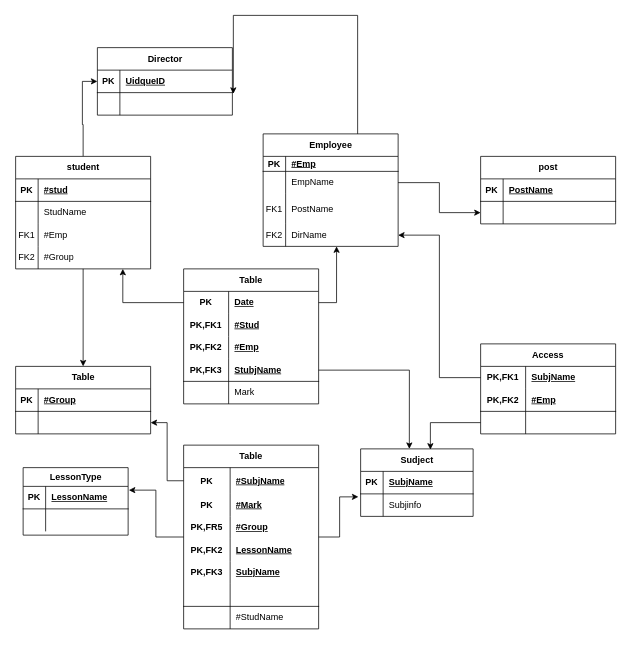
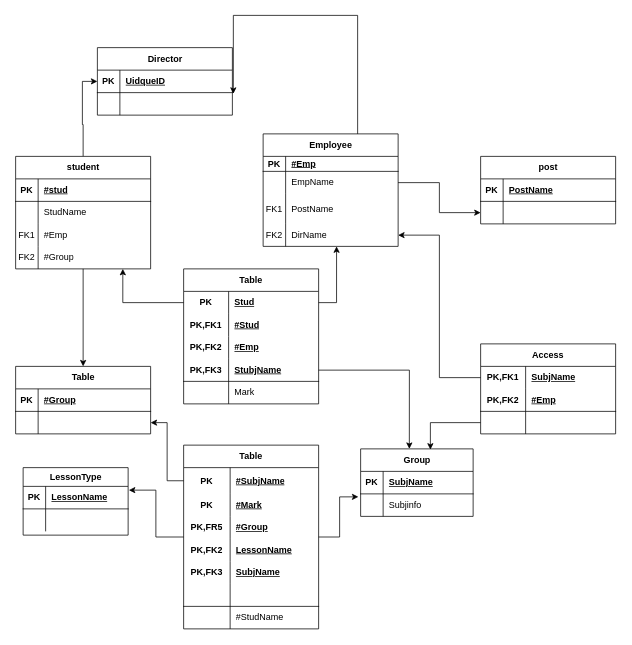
(244, 303) -> (244, 303)
(417, 460) -> (417, 460)
